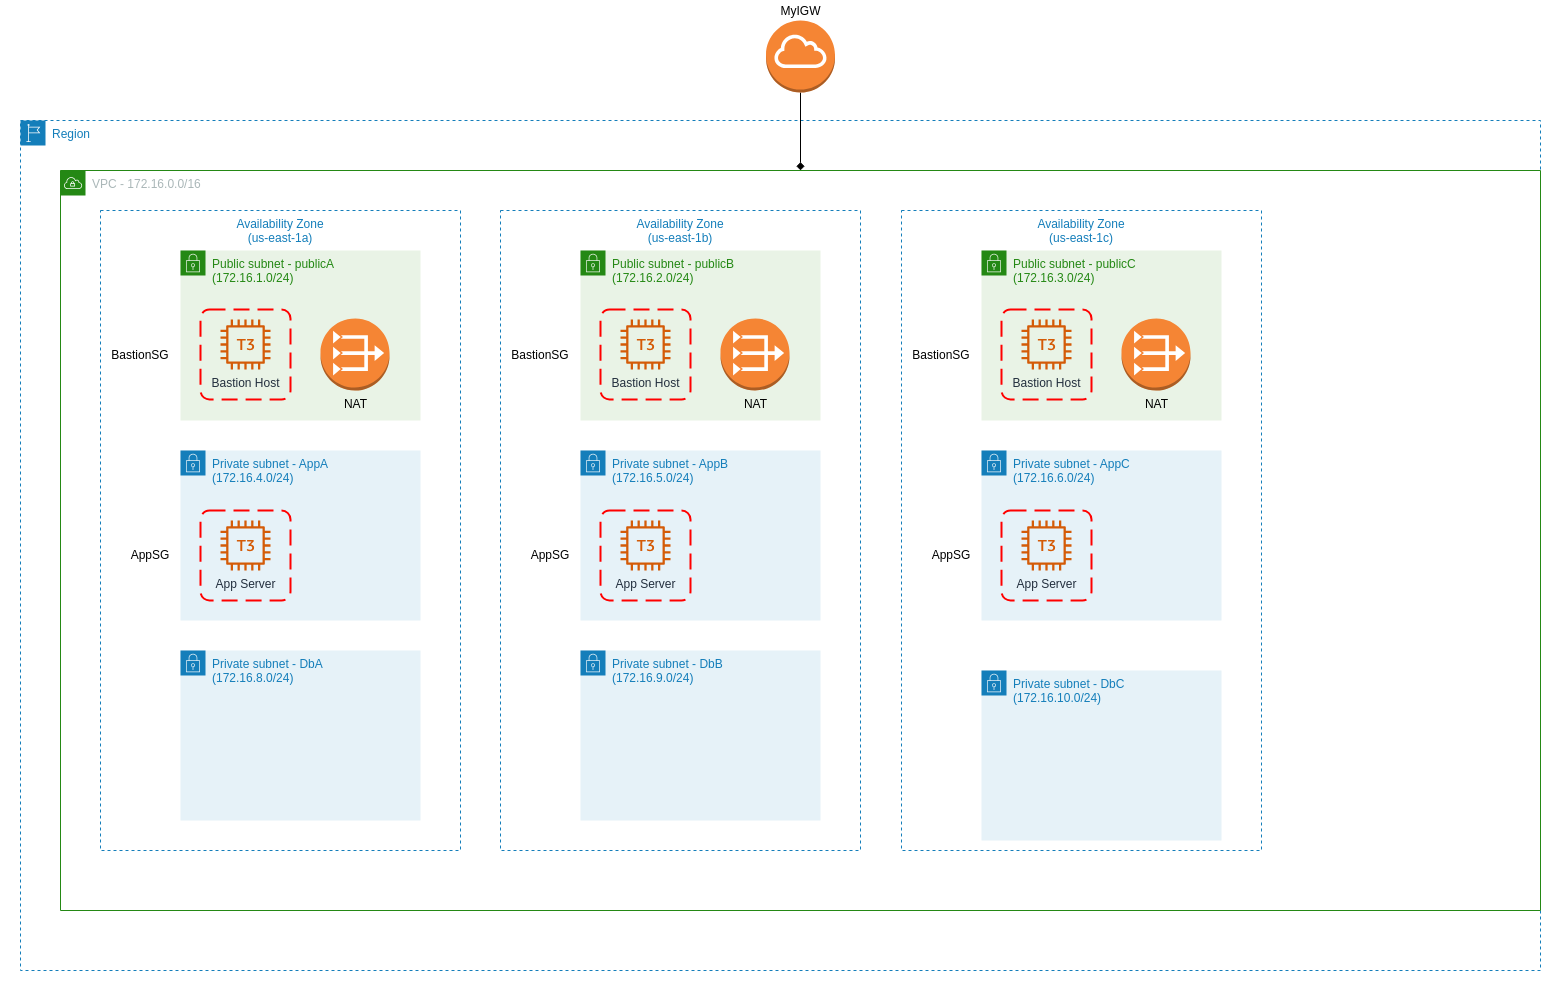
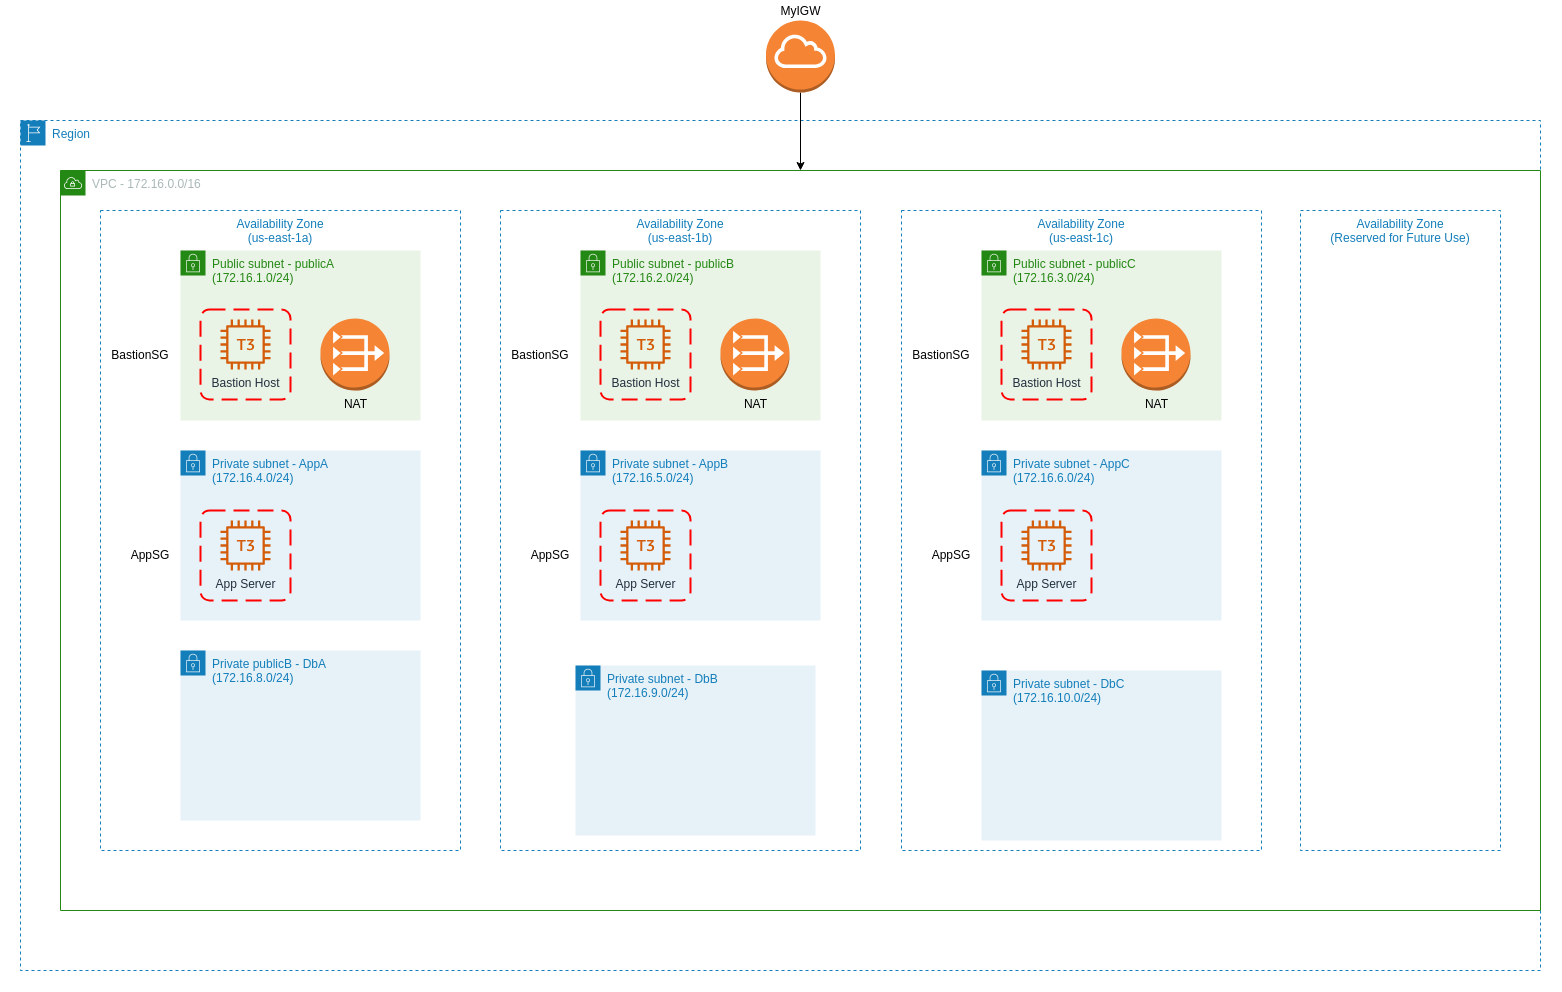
(801, 162) -> (801, 162)
none -> (1401, 531)
(273, 672) -> (274, 672)
(701, 736) -> (696, 751)
